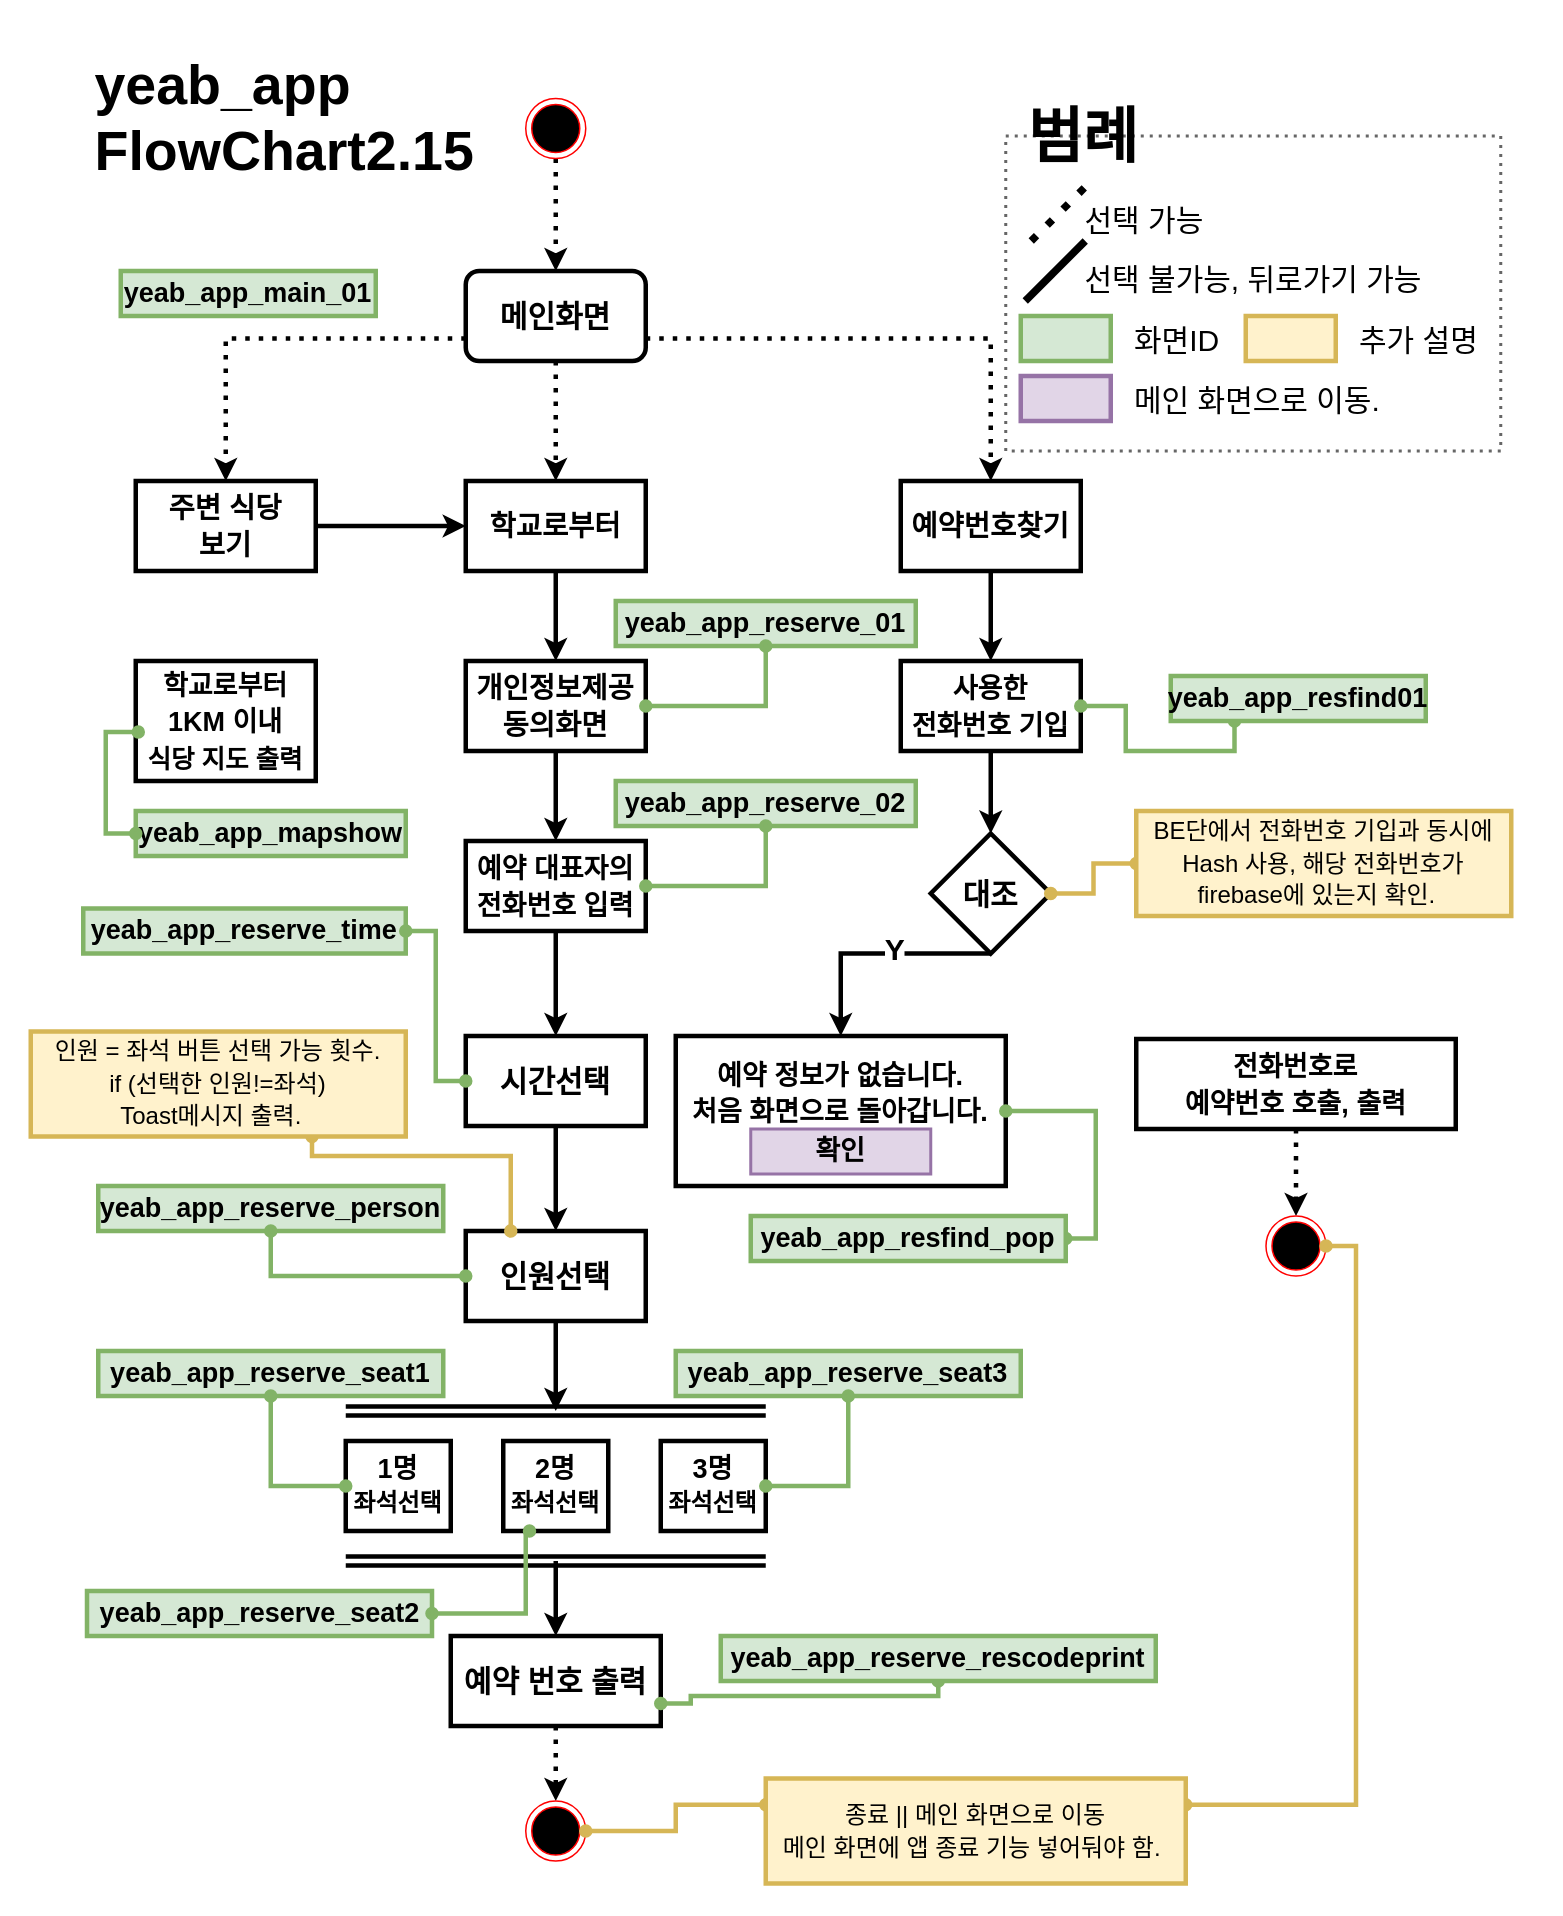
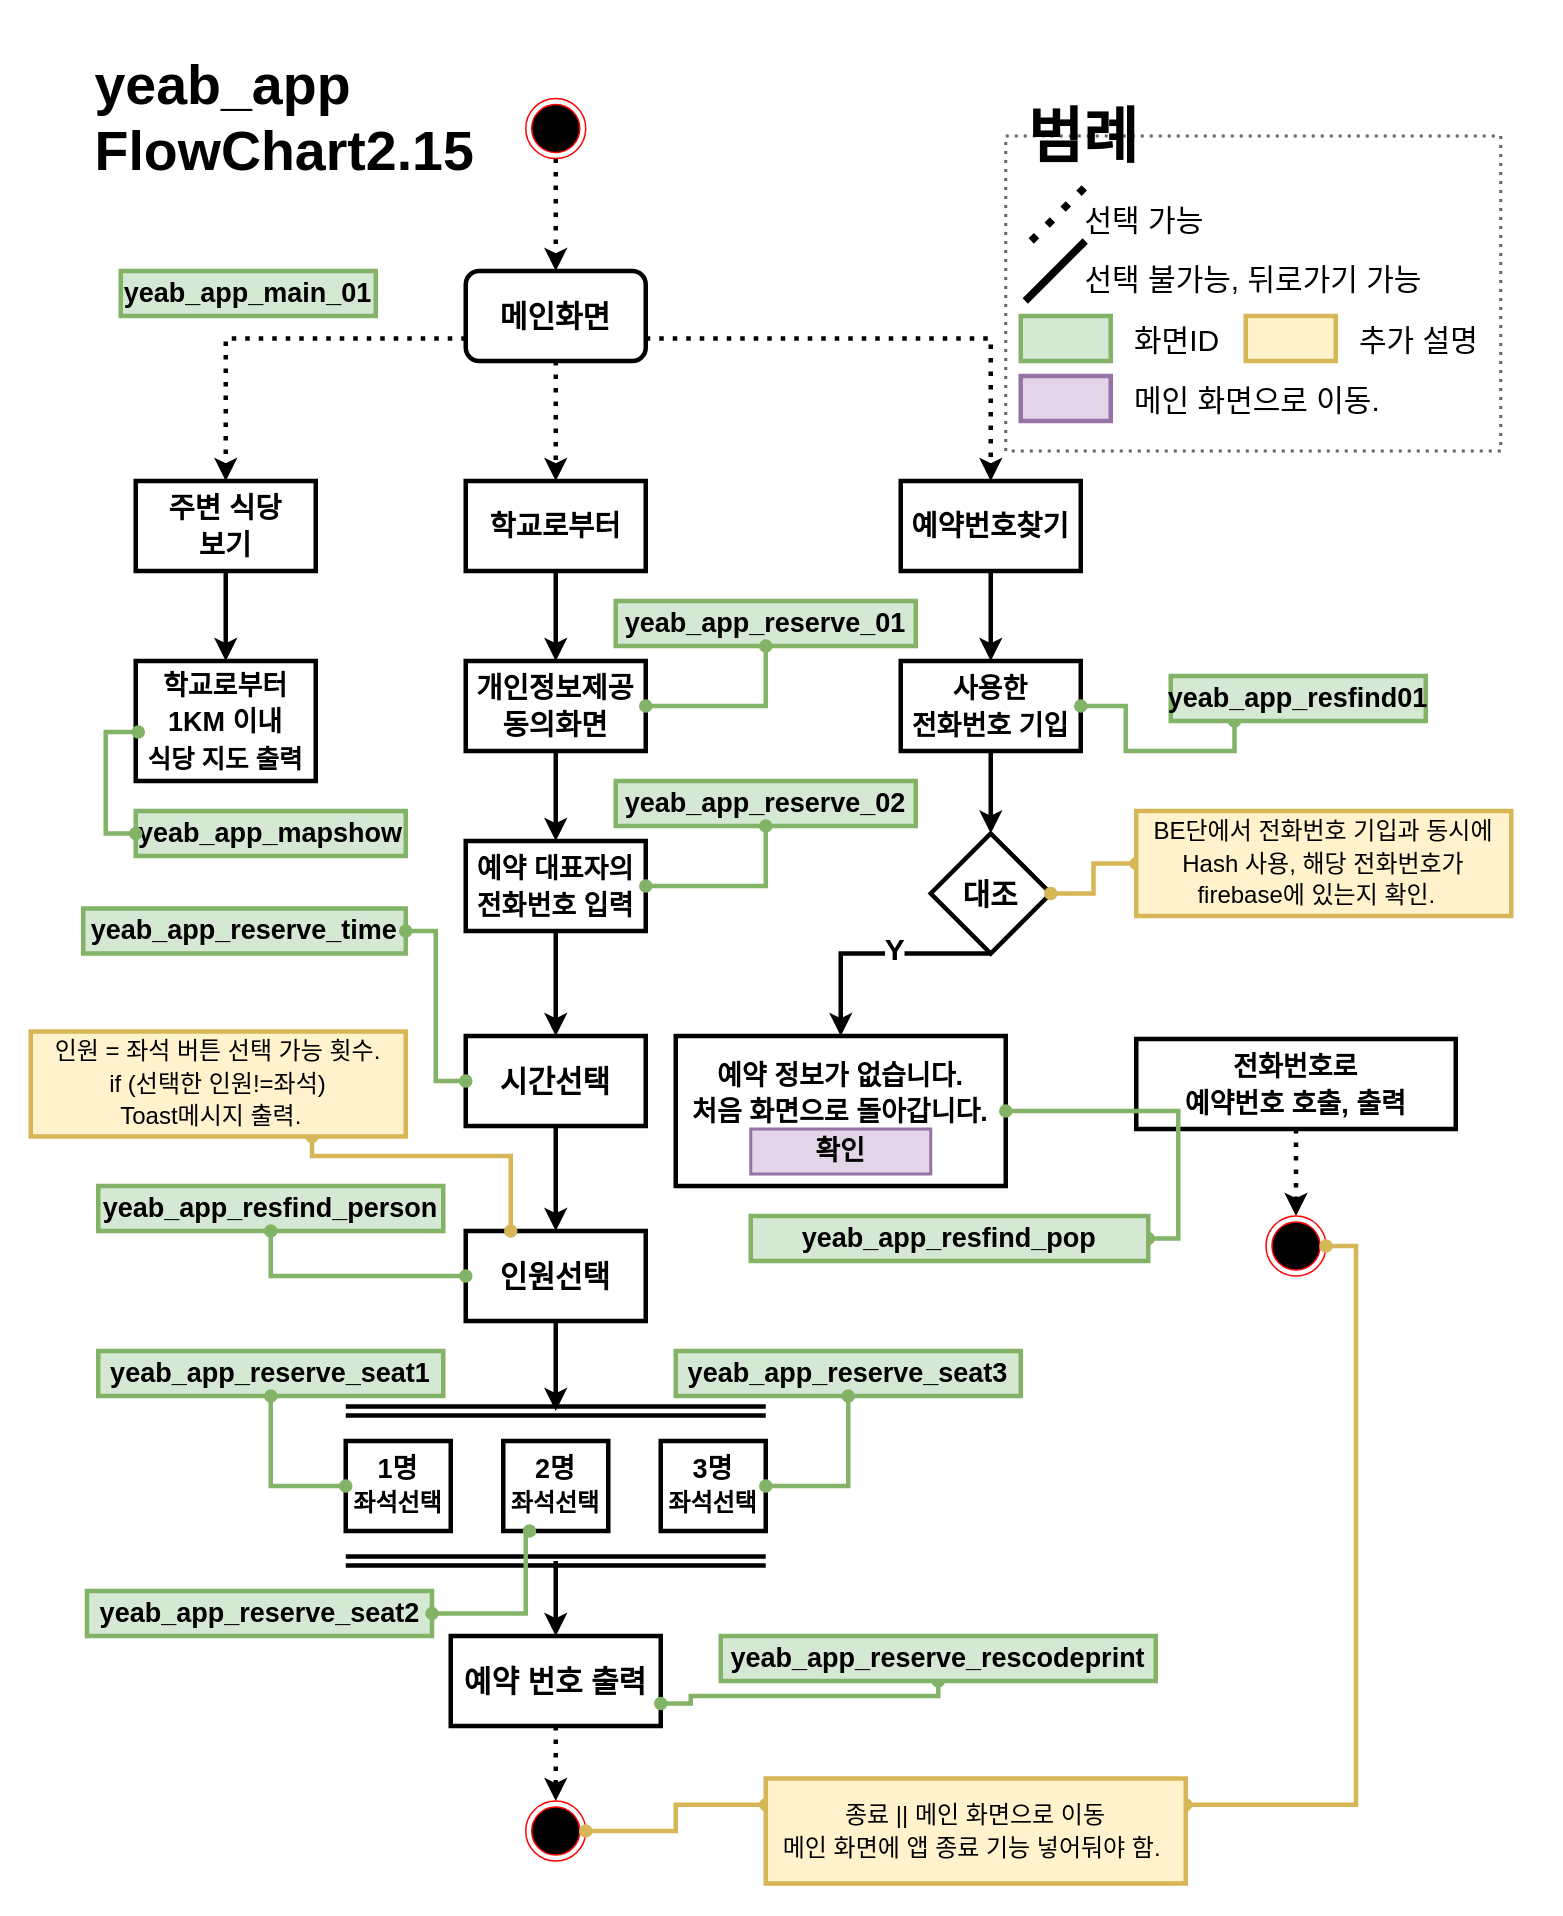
(383, 526) -> (226, 608)
(271, 1208) -> (271, 1208)
(908, 1238) -> (950, 1238)
